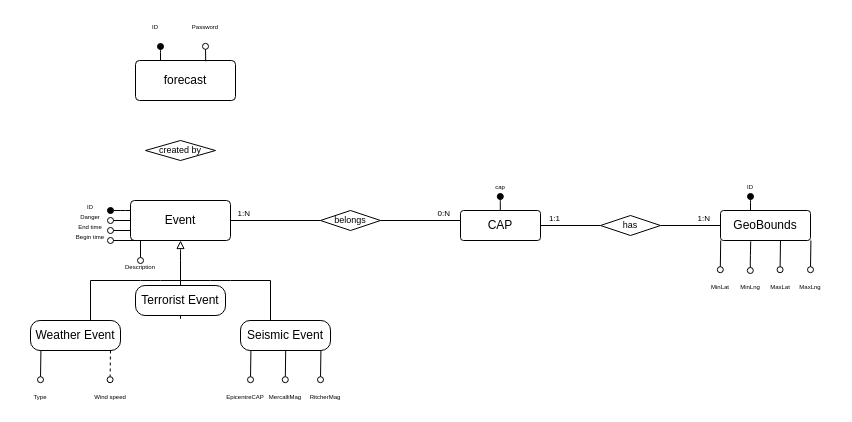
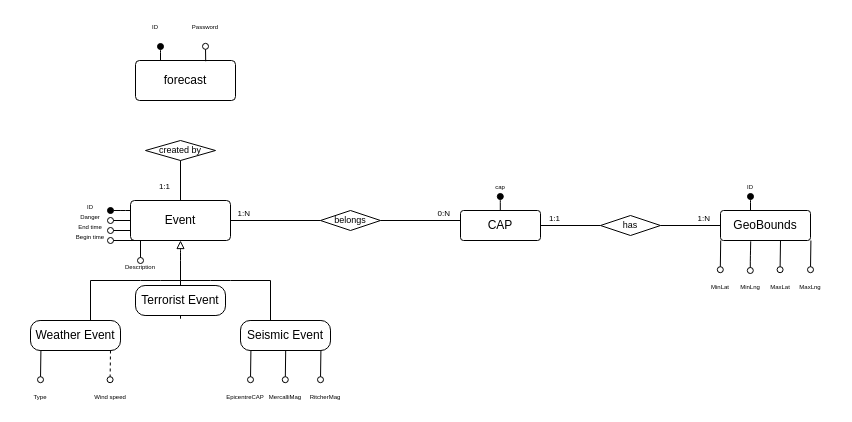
none -> (181, 181)
